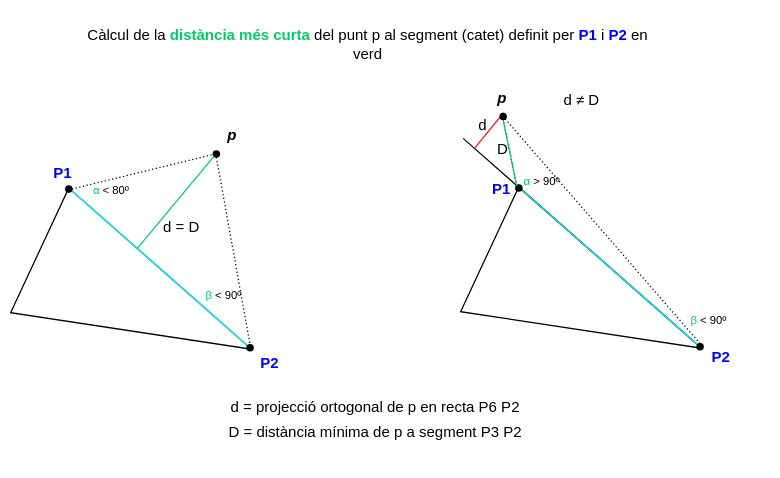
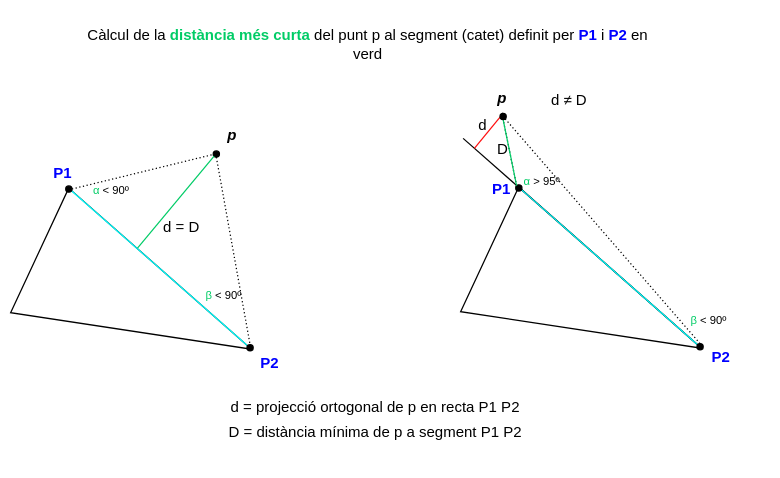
(582, 101) -> (569, 101)
(534, 181) -> (534, 181)
(104, 189) -> (104, 189)
(376, 407) -> (376, 407)
(376, 432) -> (376, 432)
